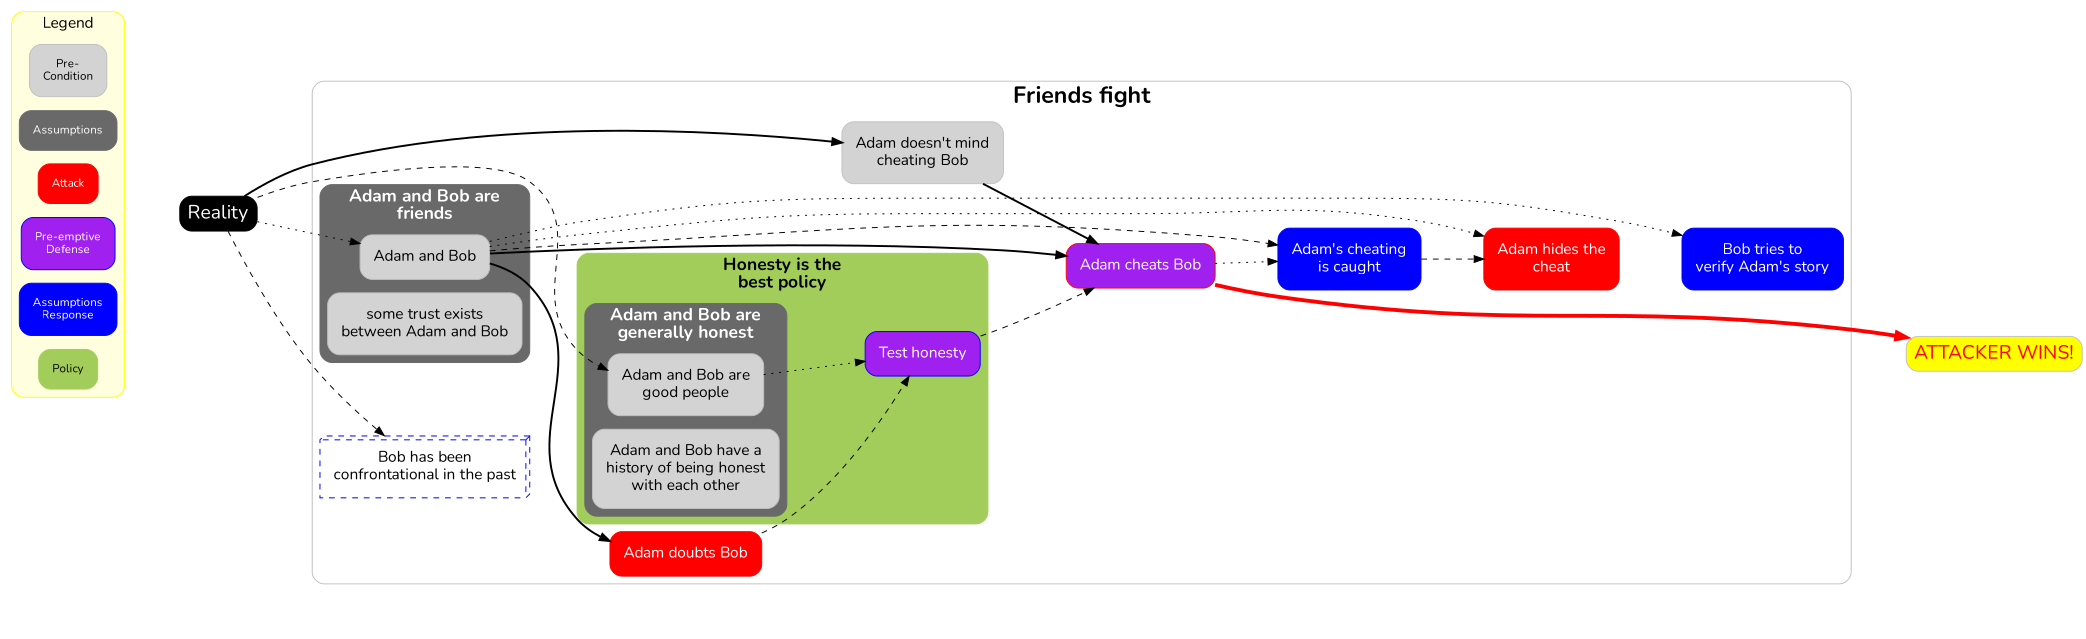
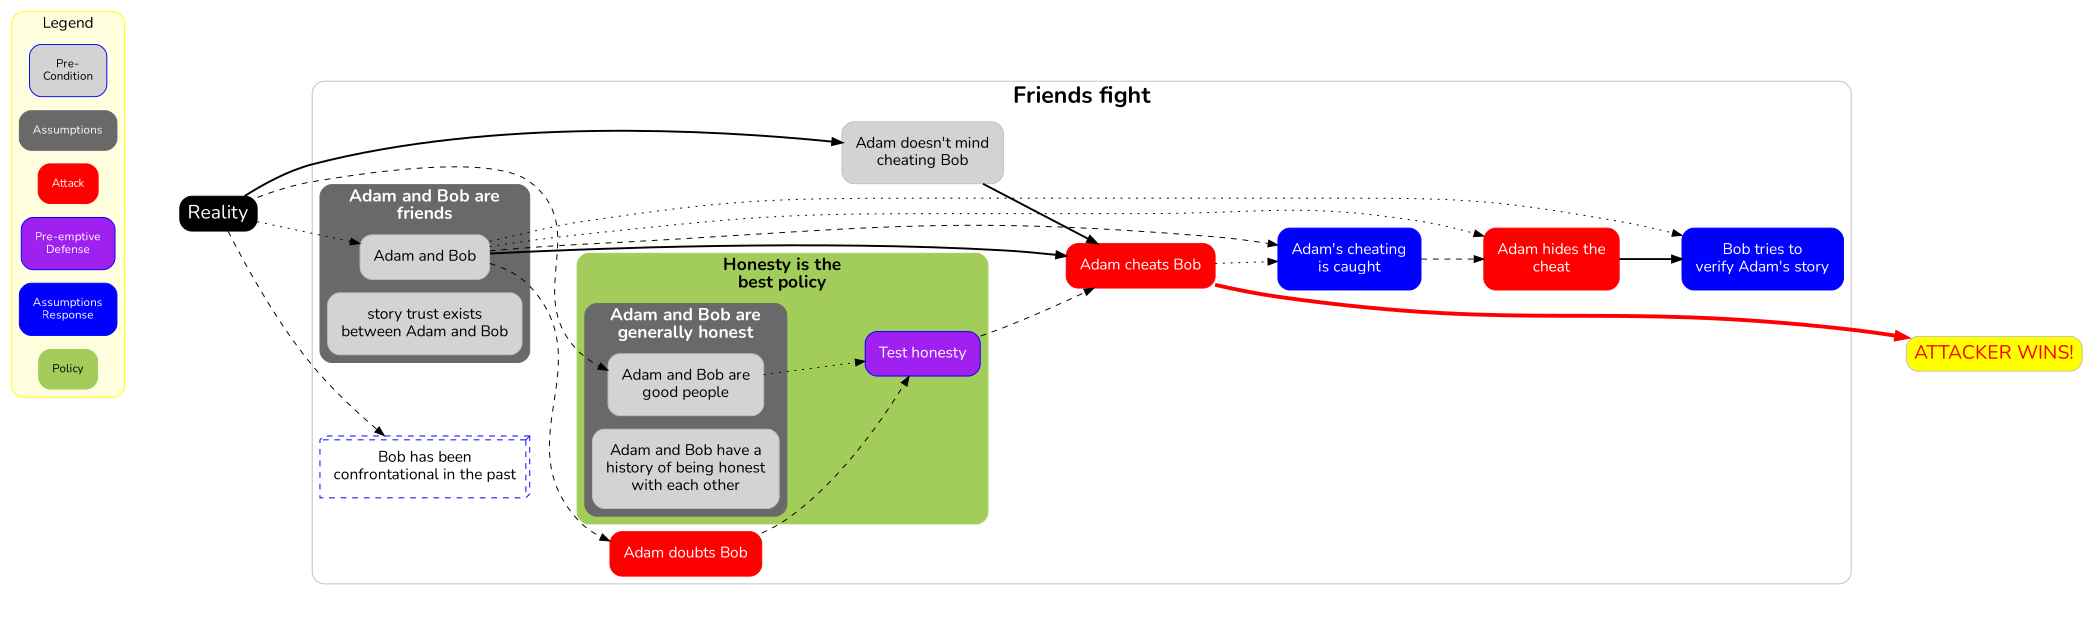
(68, 71) -> (68, 71)
none -> (1646, 259)
(1141, 266) -> (1141, 266)
(425, 324) -> (425, 324)
(555, 394) -> (555, 394)
